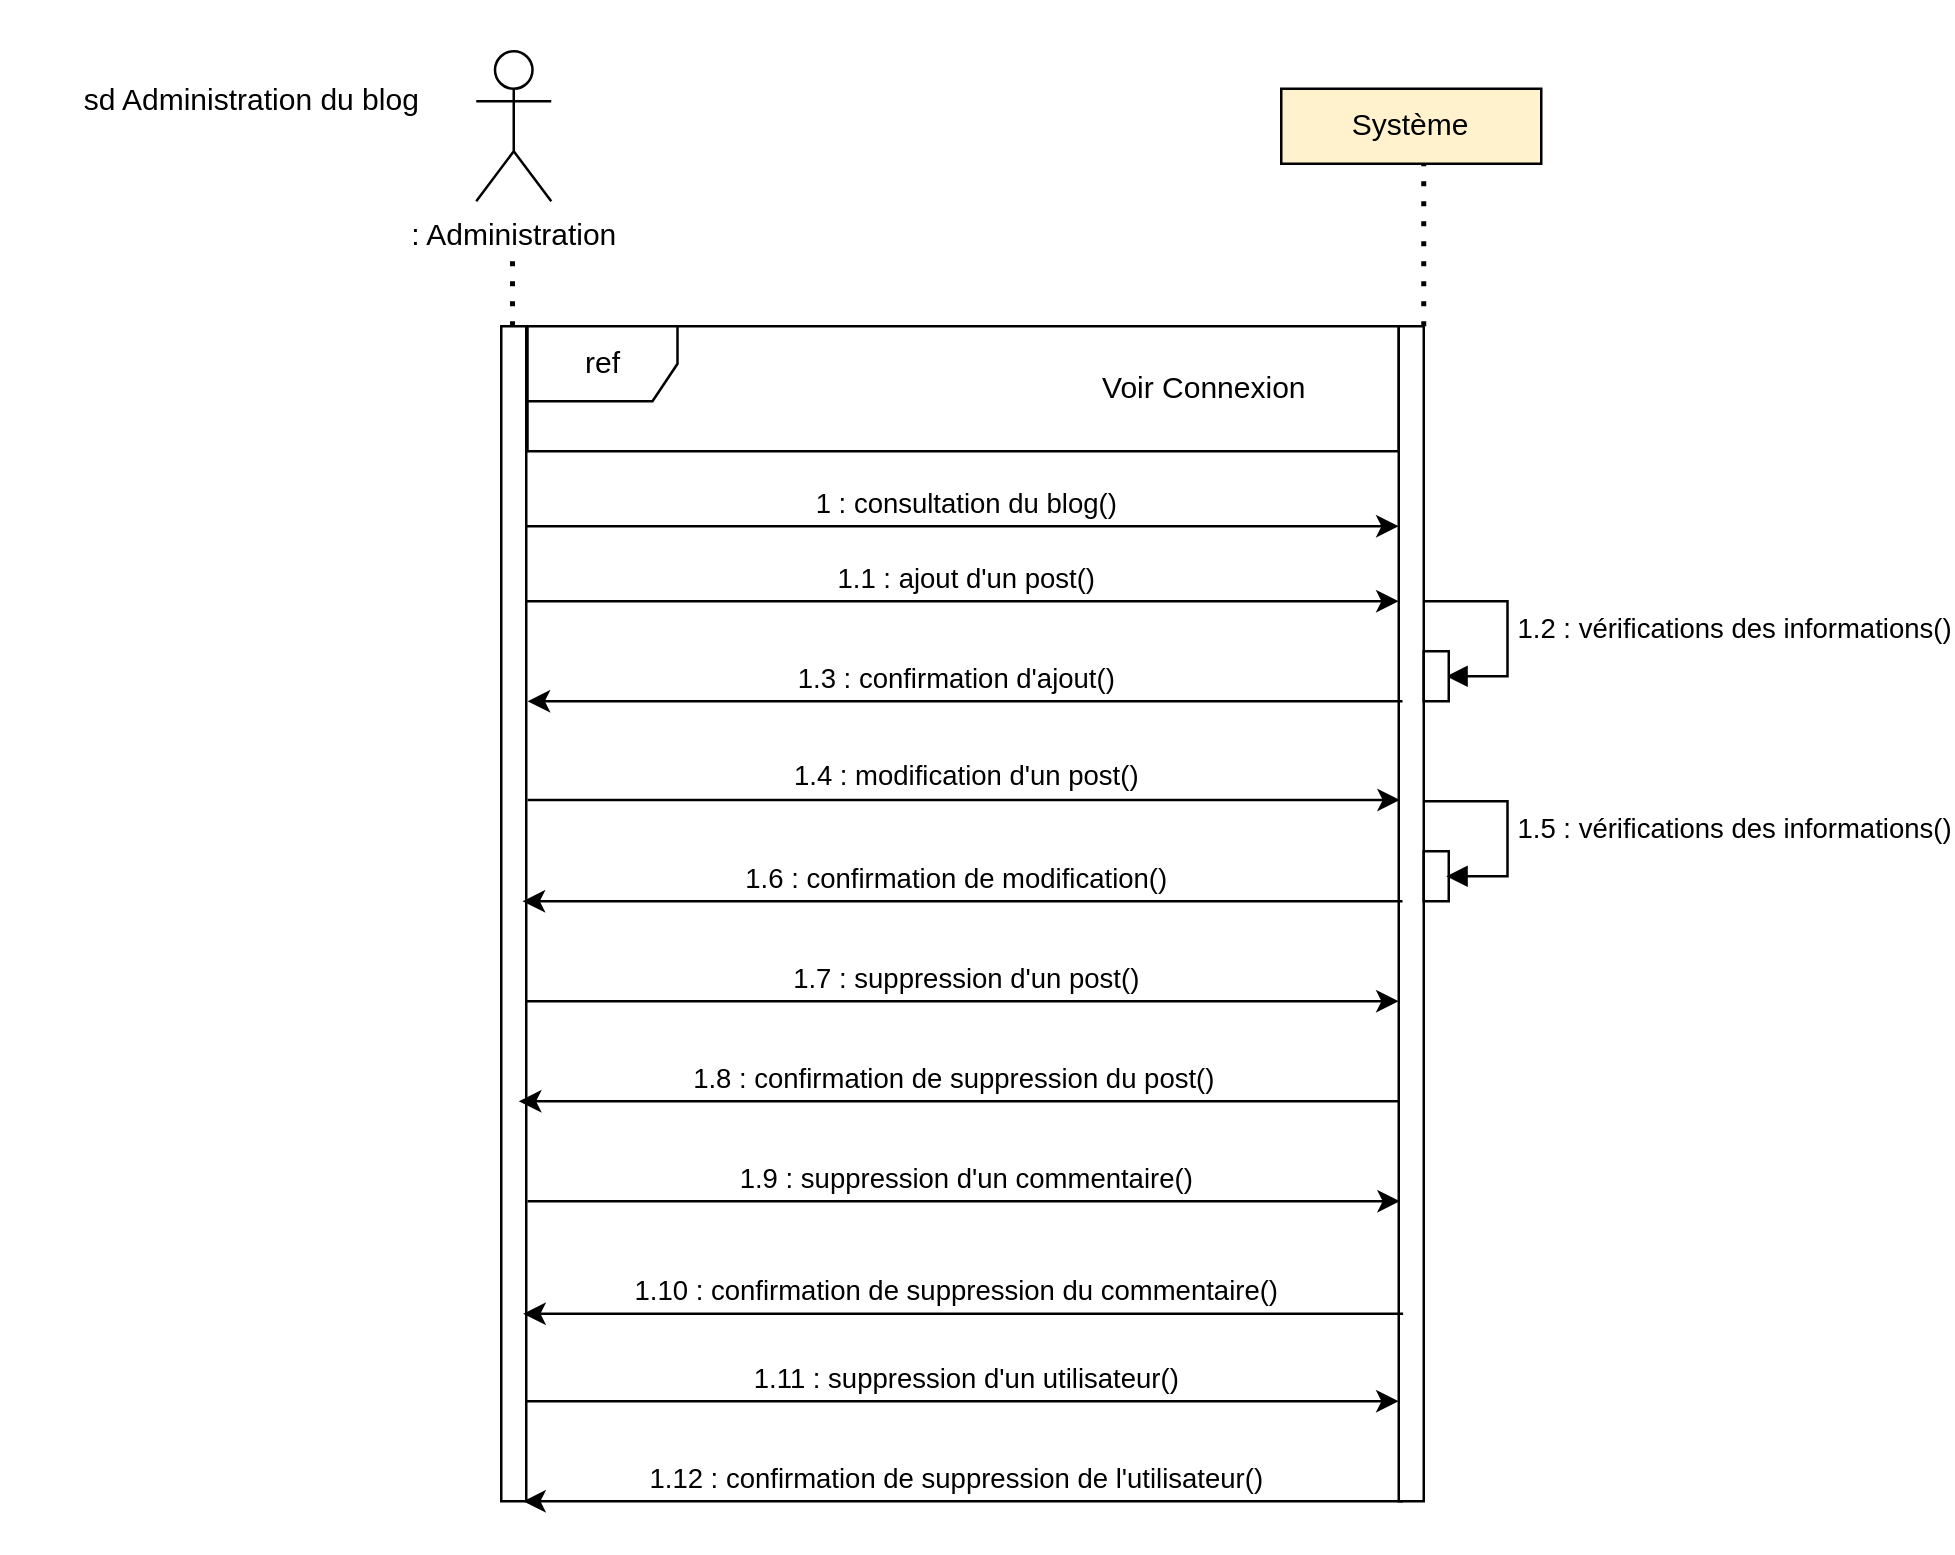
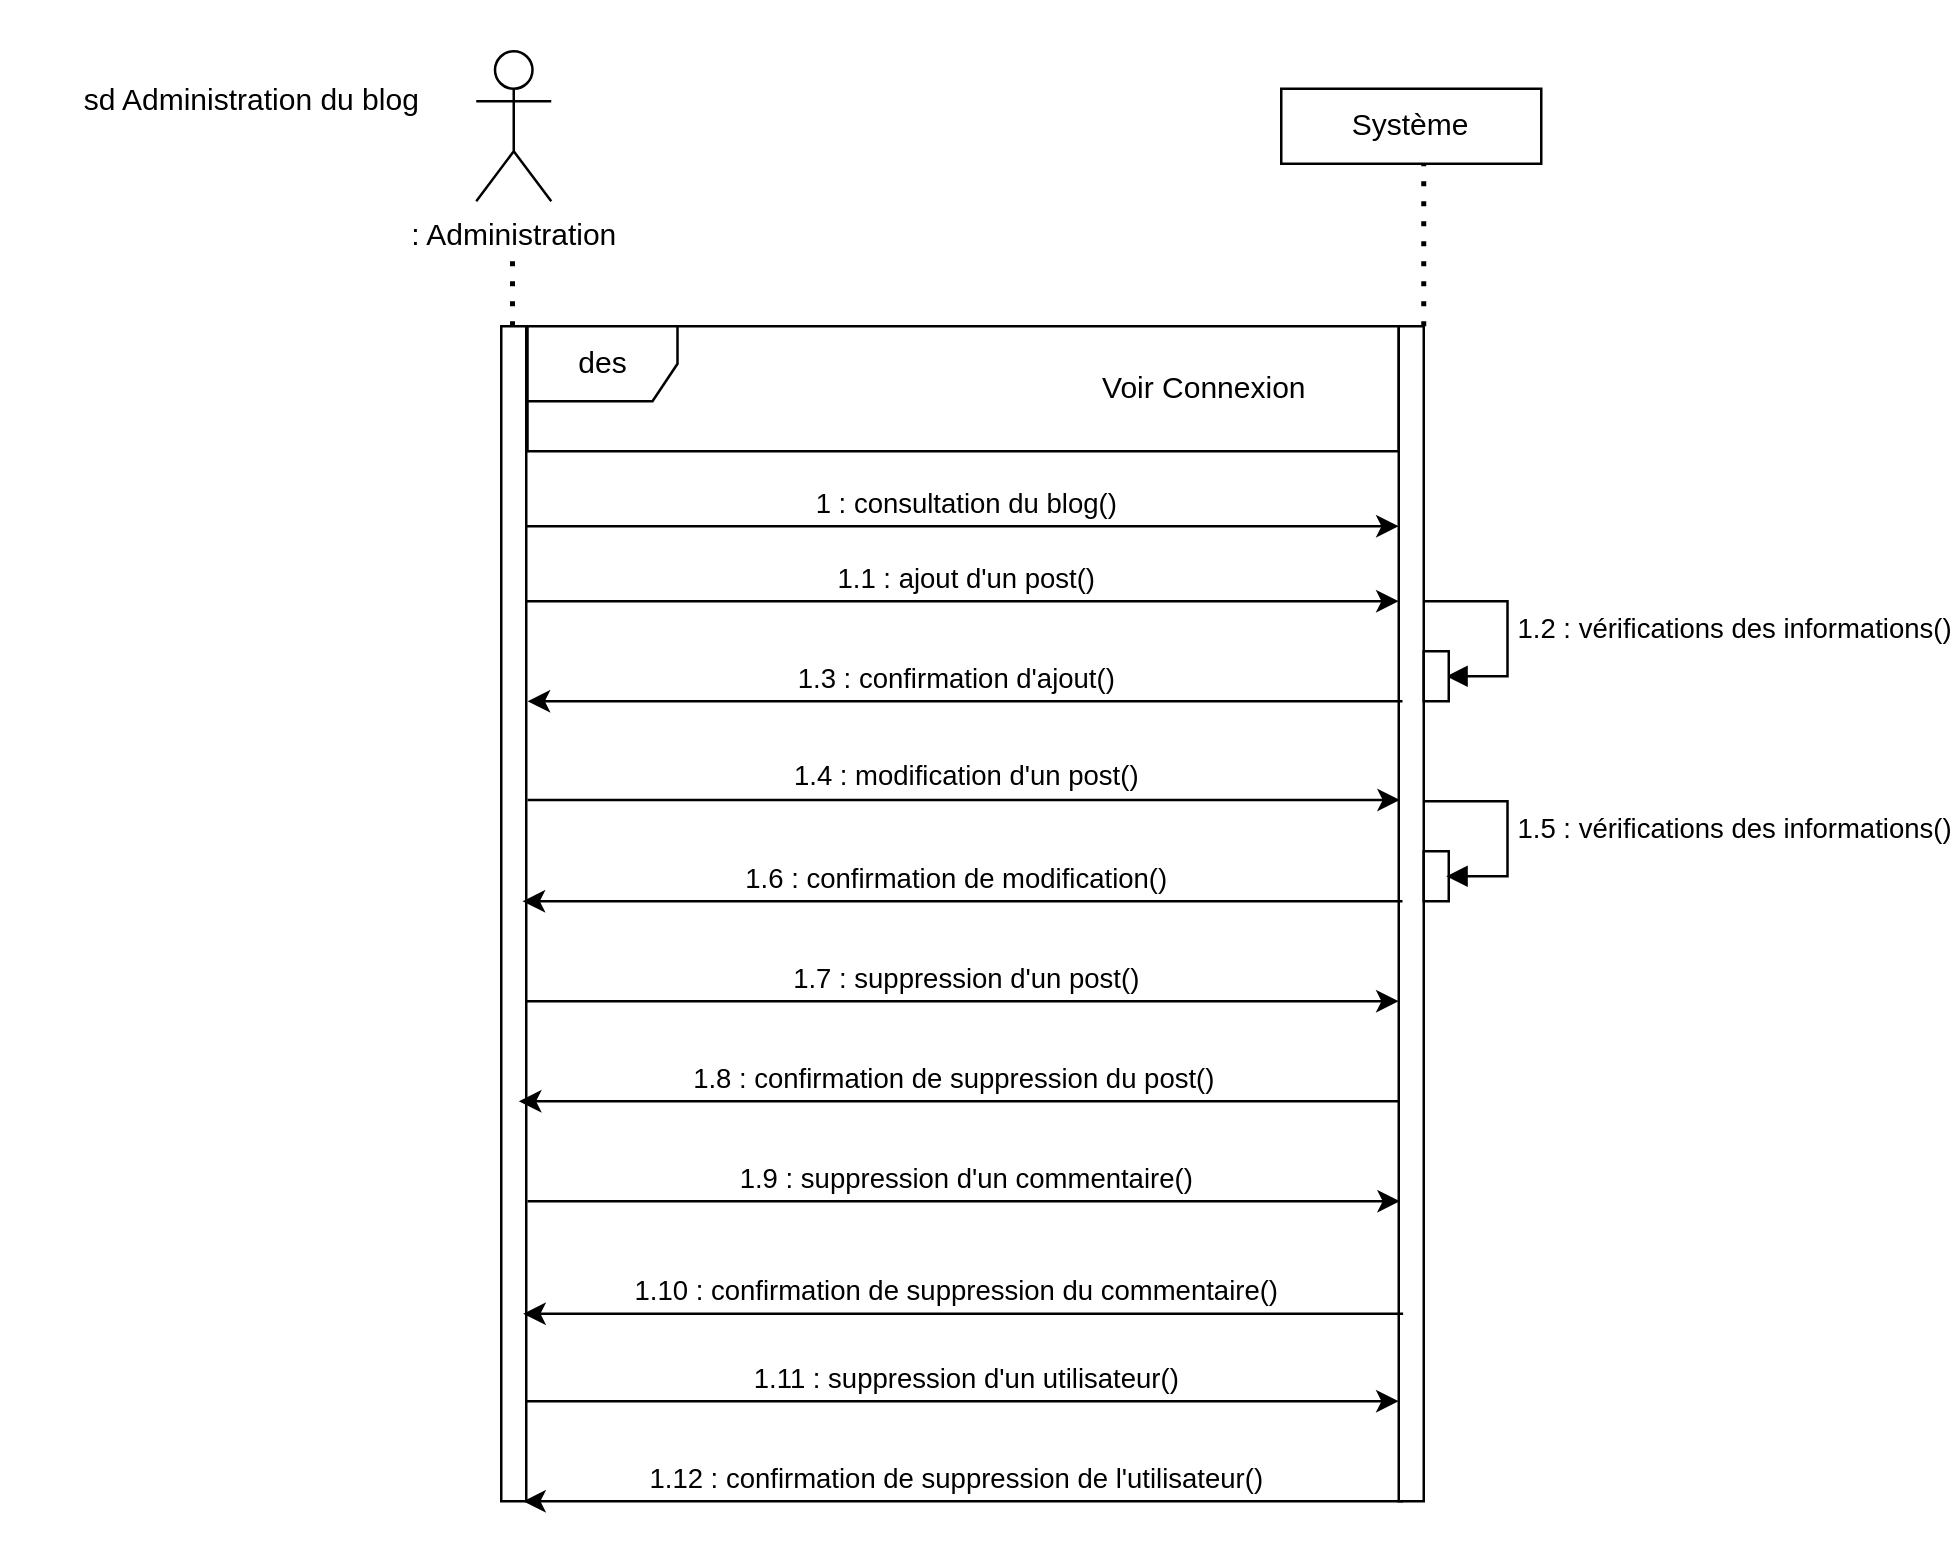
(1411, 126) -> (1411, 126)
(604, 364) -> (604, 364)
